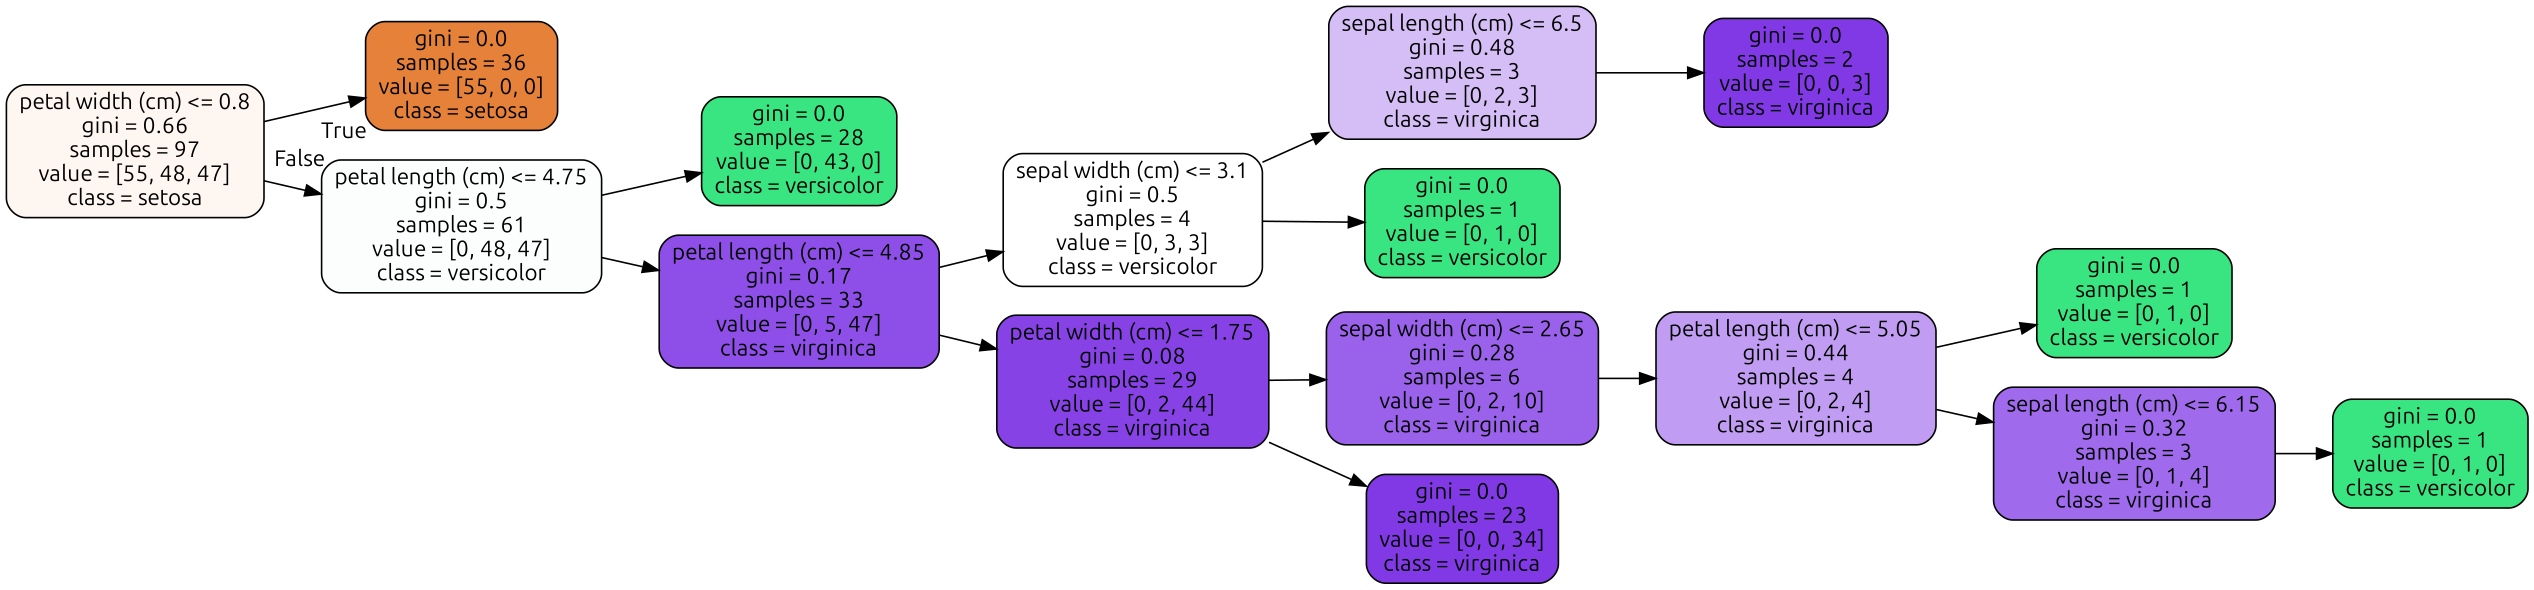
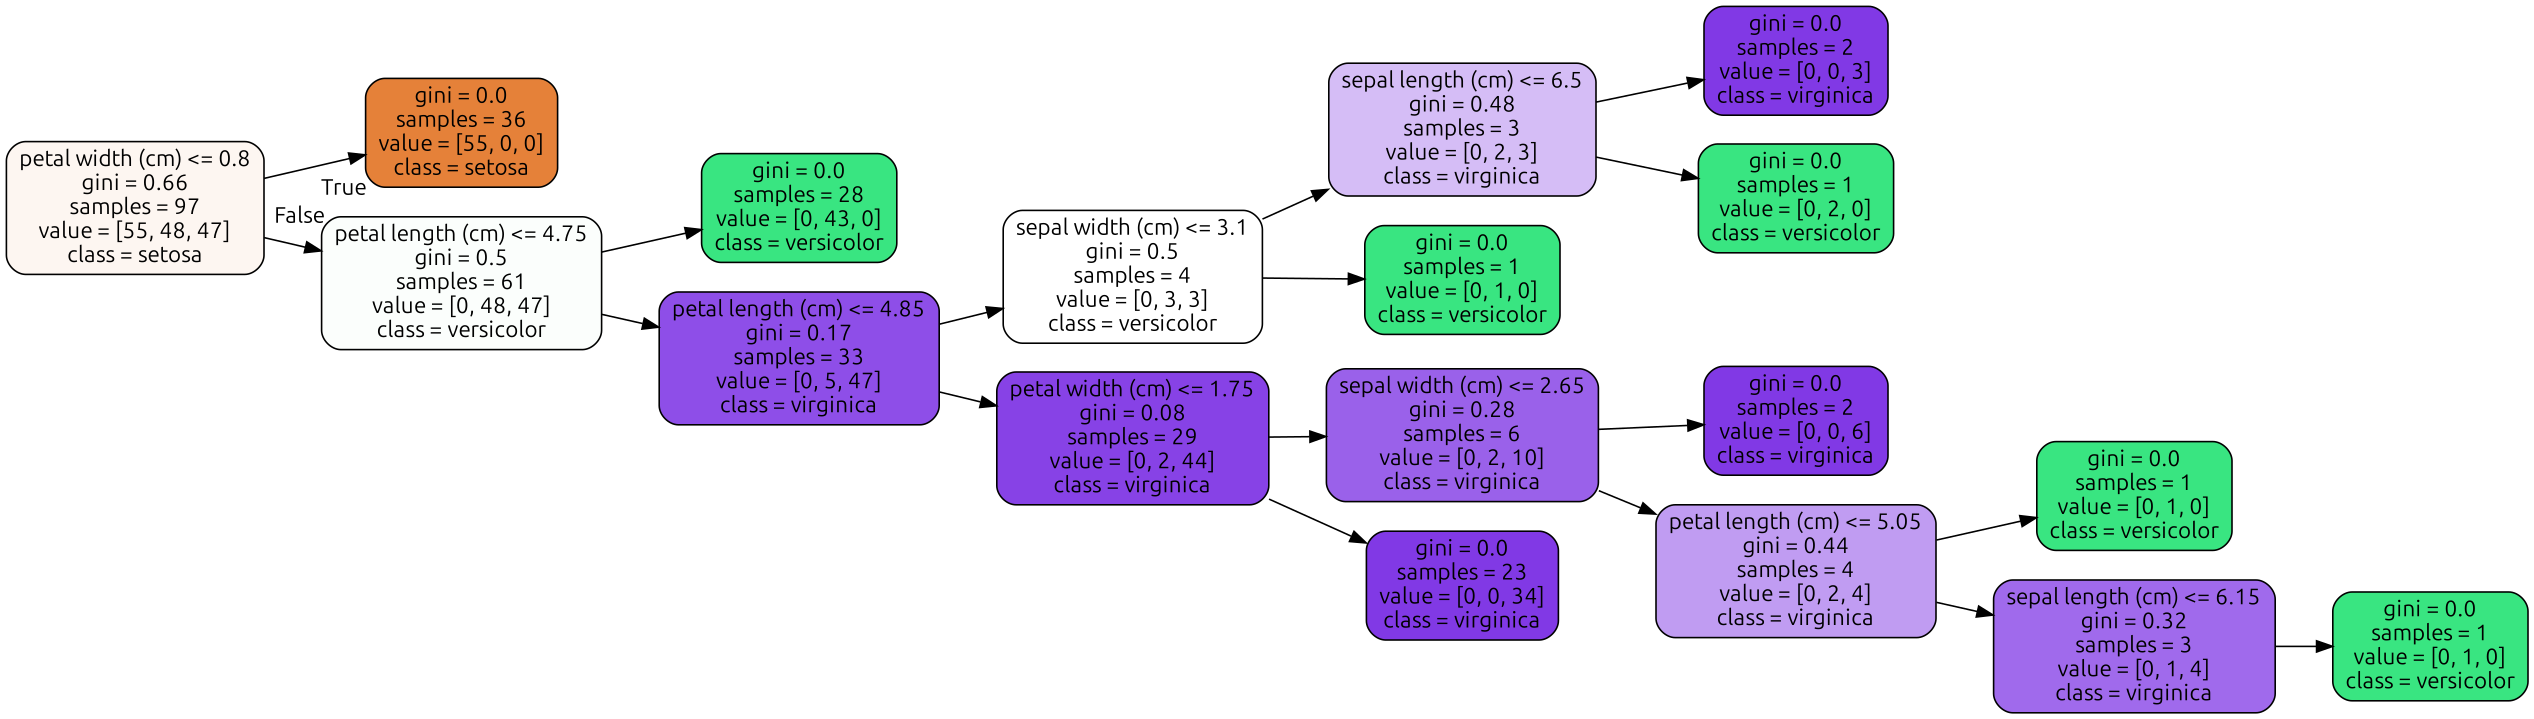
none -> (1796, 198)
none -> (1796, 421)
